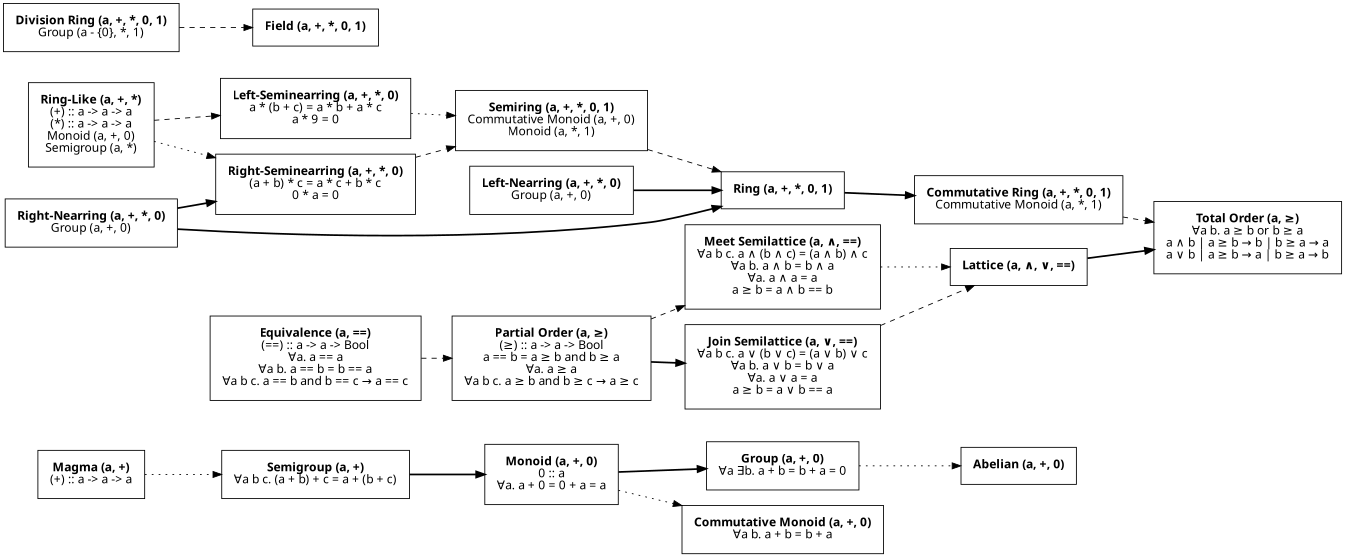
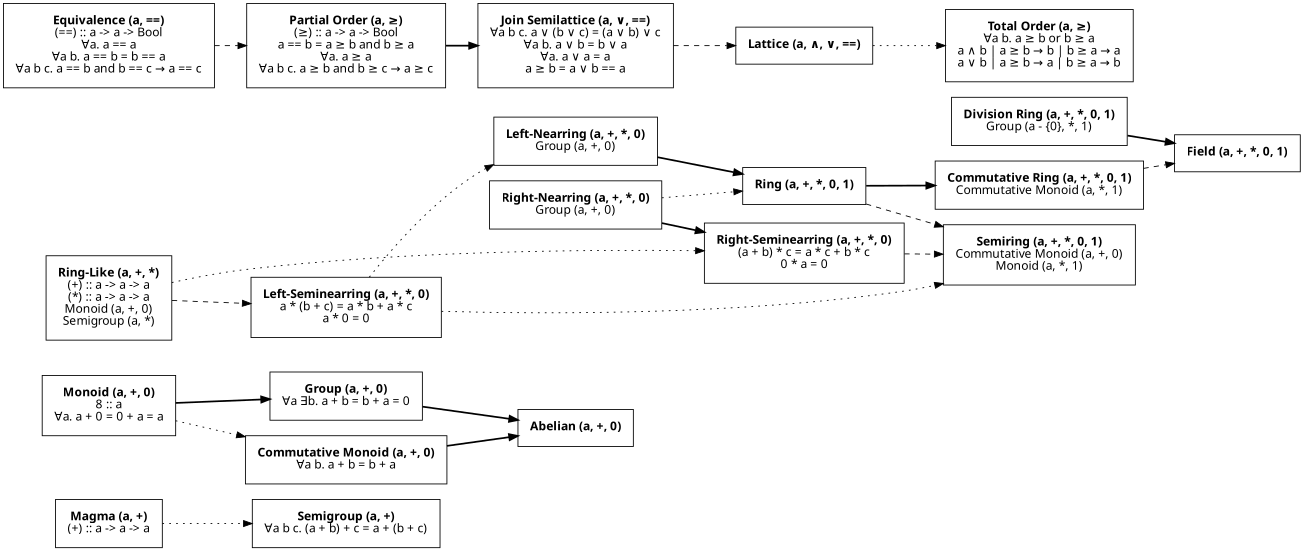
(212, 28) -> (1146, 139)
(316, 120) -> (346, 319)
(680, 159) -> (901, 214)
none -> (423, 218)
(1134, 219) -> (1155, 167)
(446, 235) -> (698, 195)
(1116, 254) -> (905, 46)
(783, 267) -> none
none -> (478, 442)
(905, 466) -> (466, 413)
(443, 474) -> none
(552, 474) -> (109, 405)
